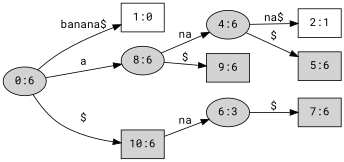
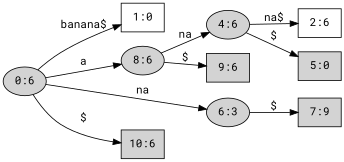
(320, 23) -> (320, 23)
(320, 66) -> (320, 66)
(320, 112) -> (320, 112)
(183, 129) -> (122, 96)
